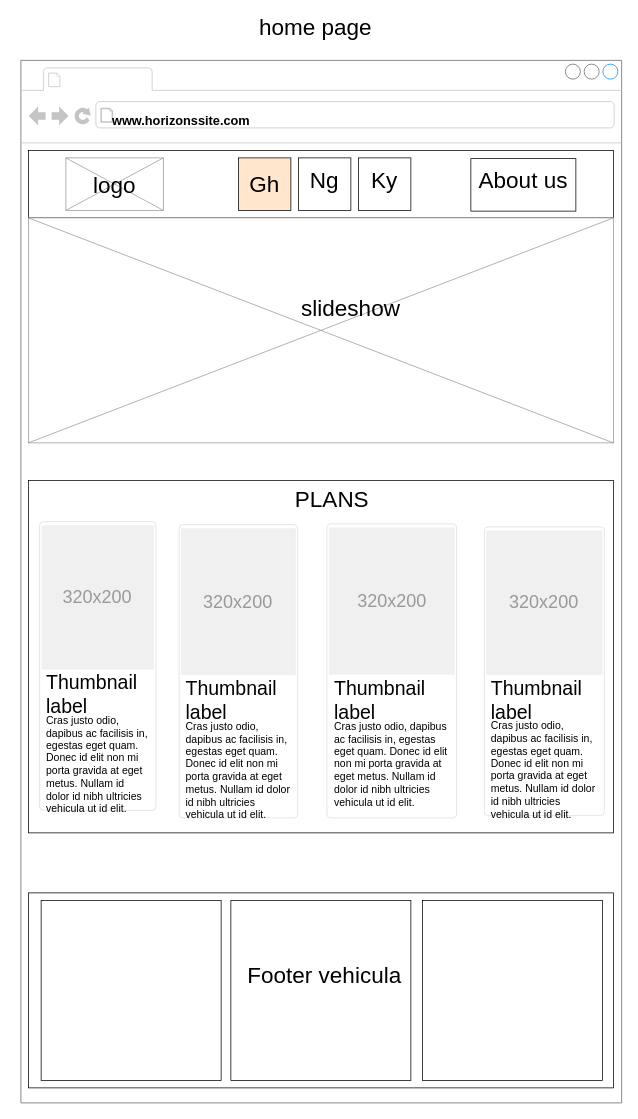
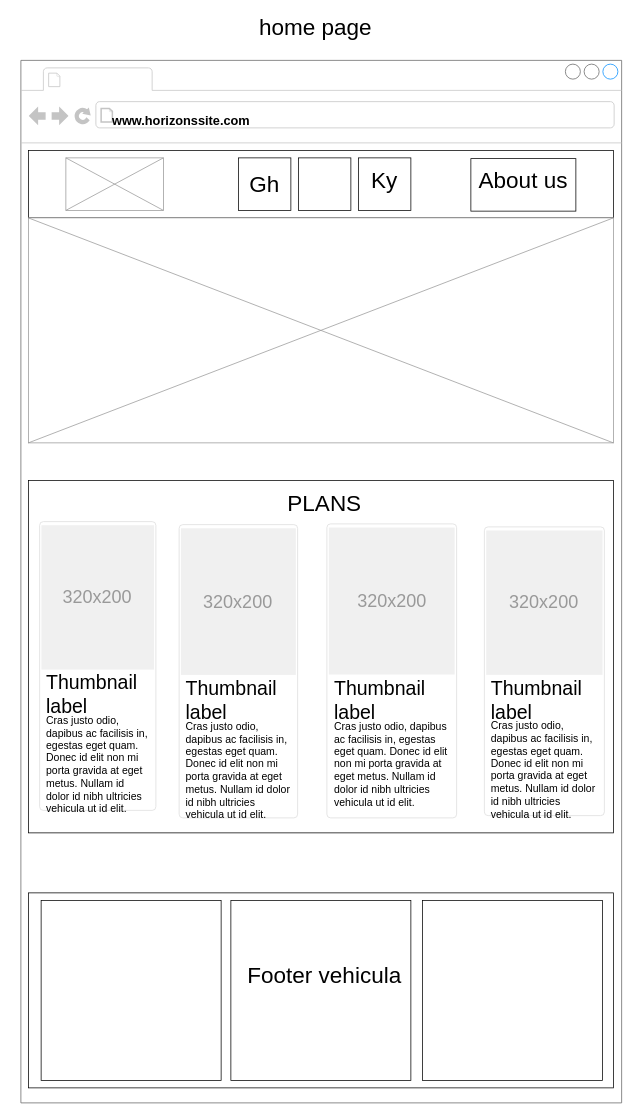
(324, 180) -> none
(264, 184) -> (264, 184)
(114, 185) -> none
(351, 308) -> none
(332, 499) -> (324, 503)
